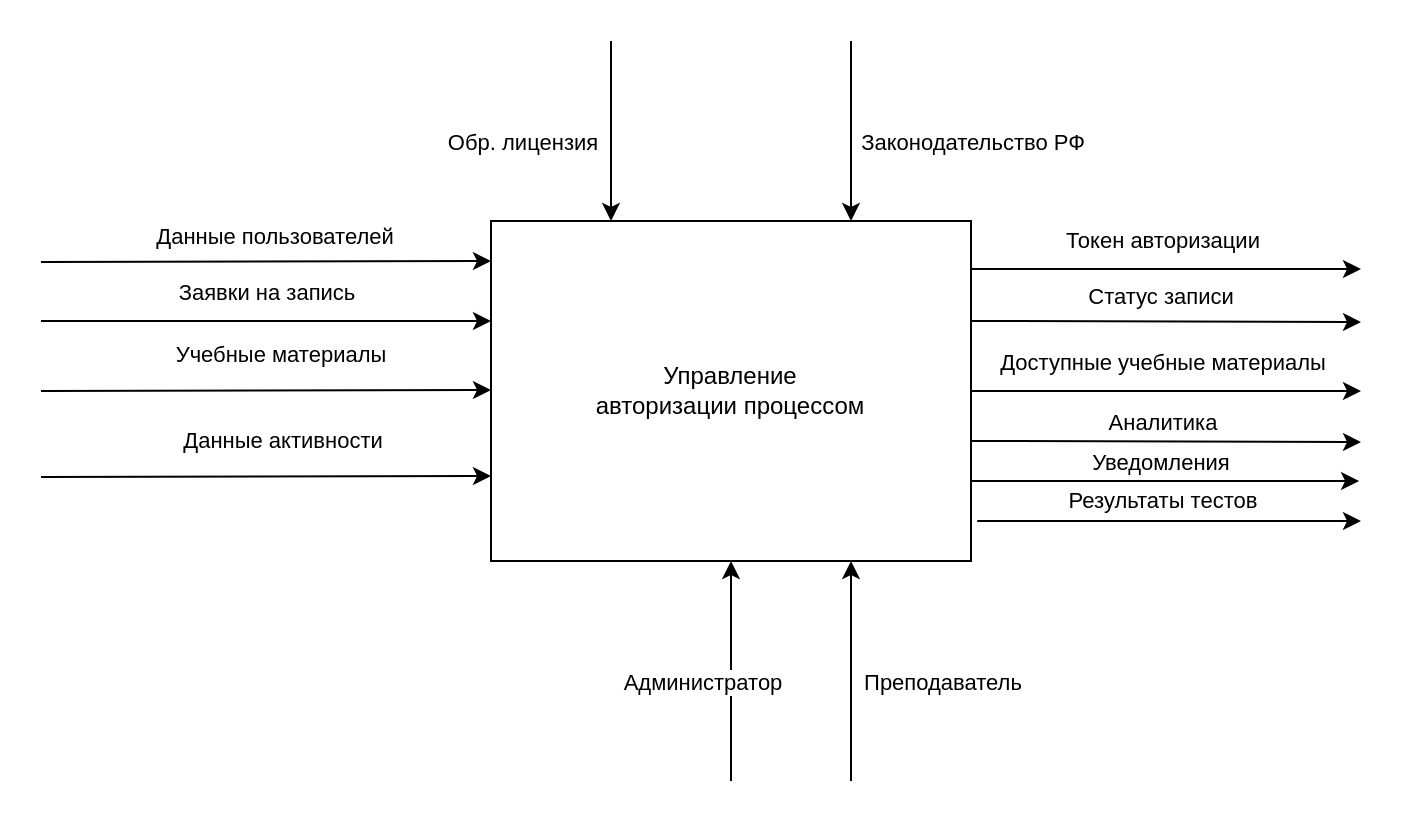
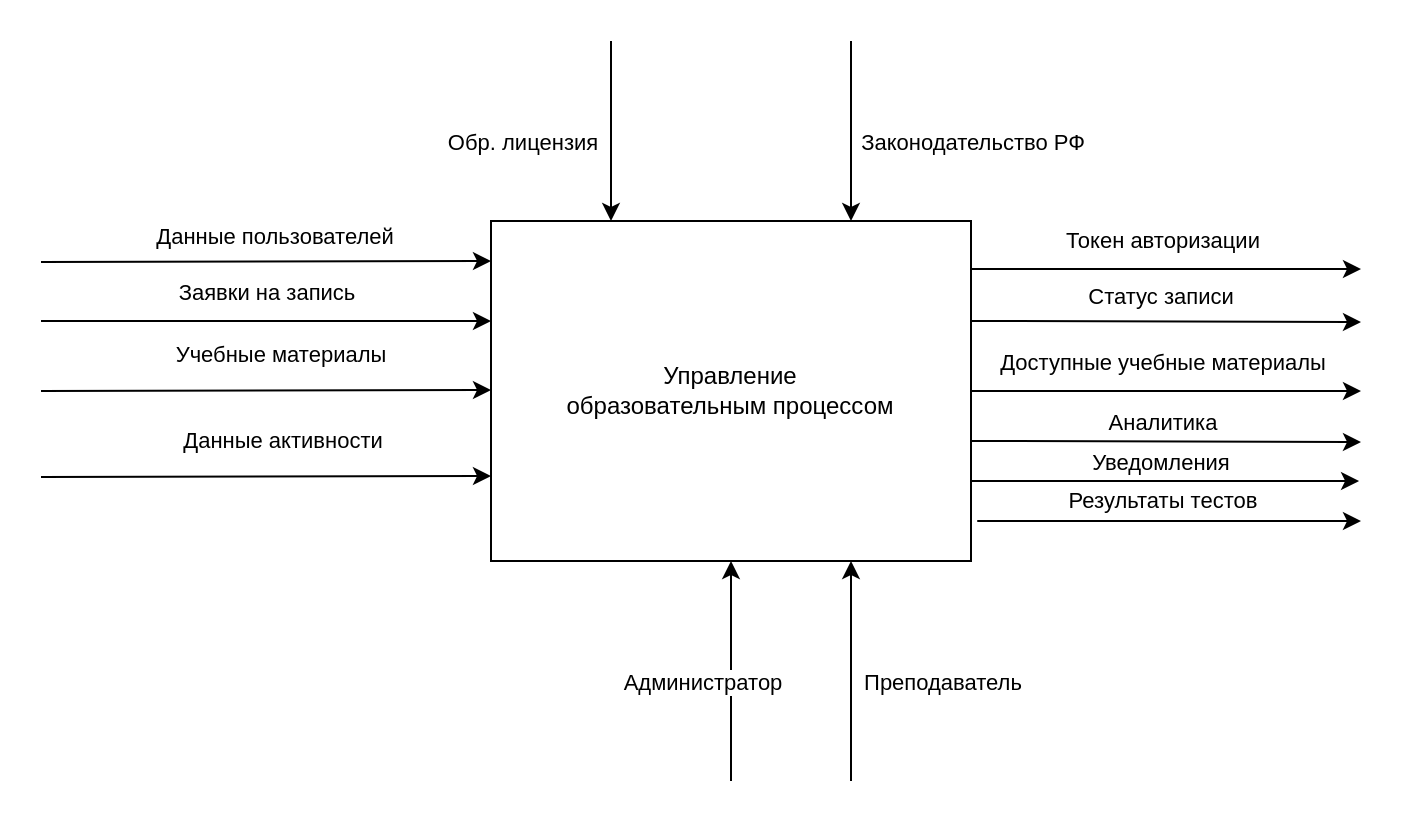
(731, 391) -> (731, 391)
